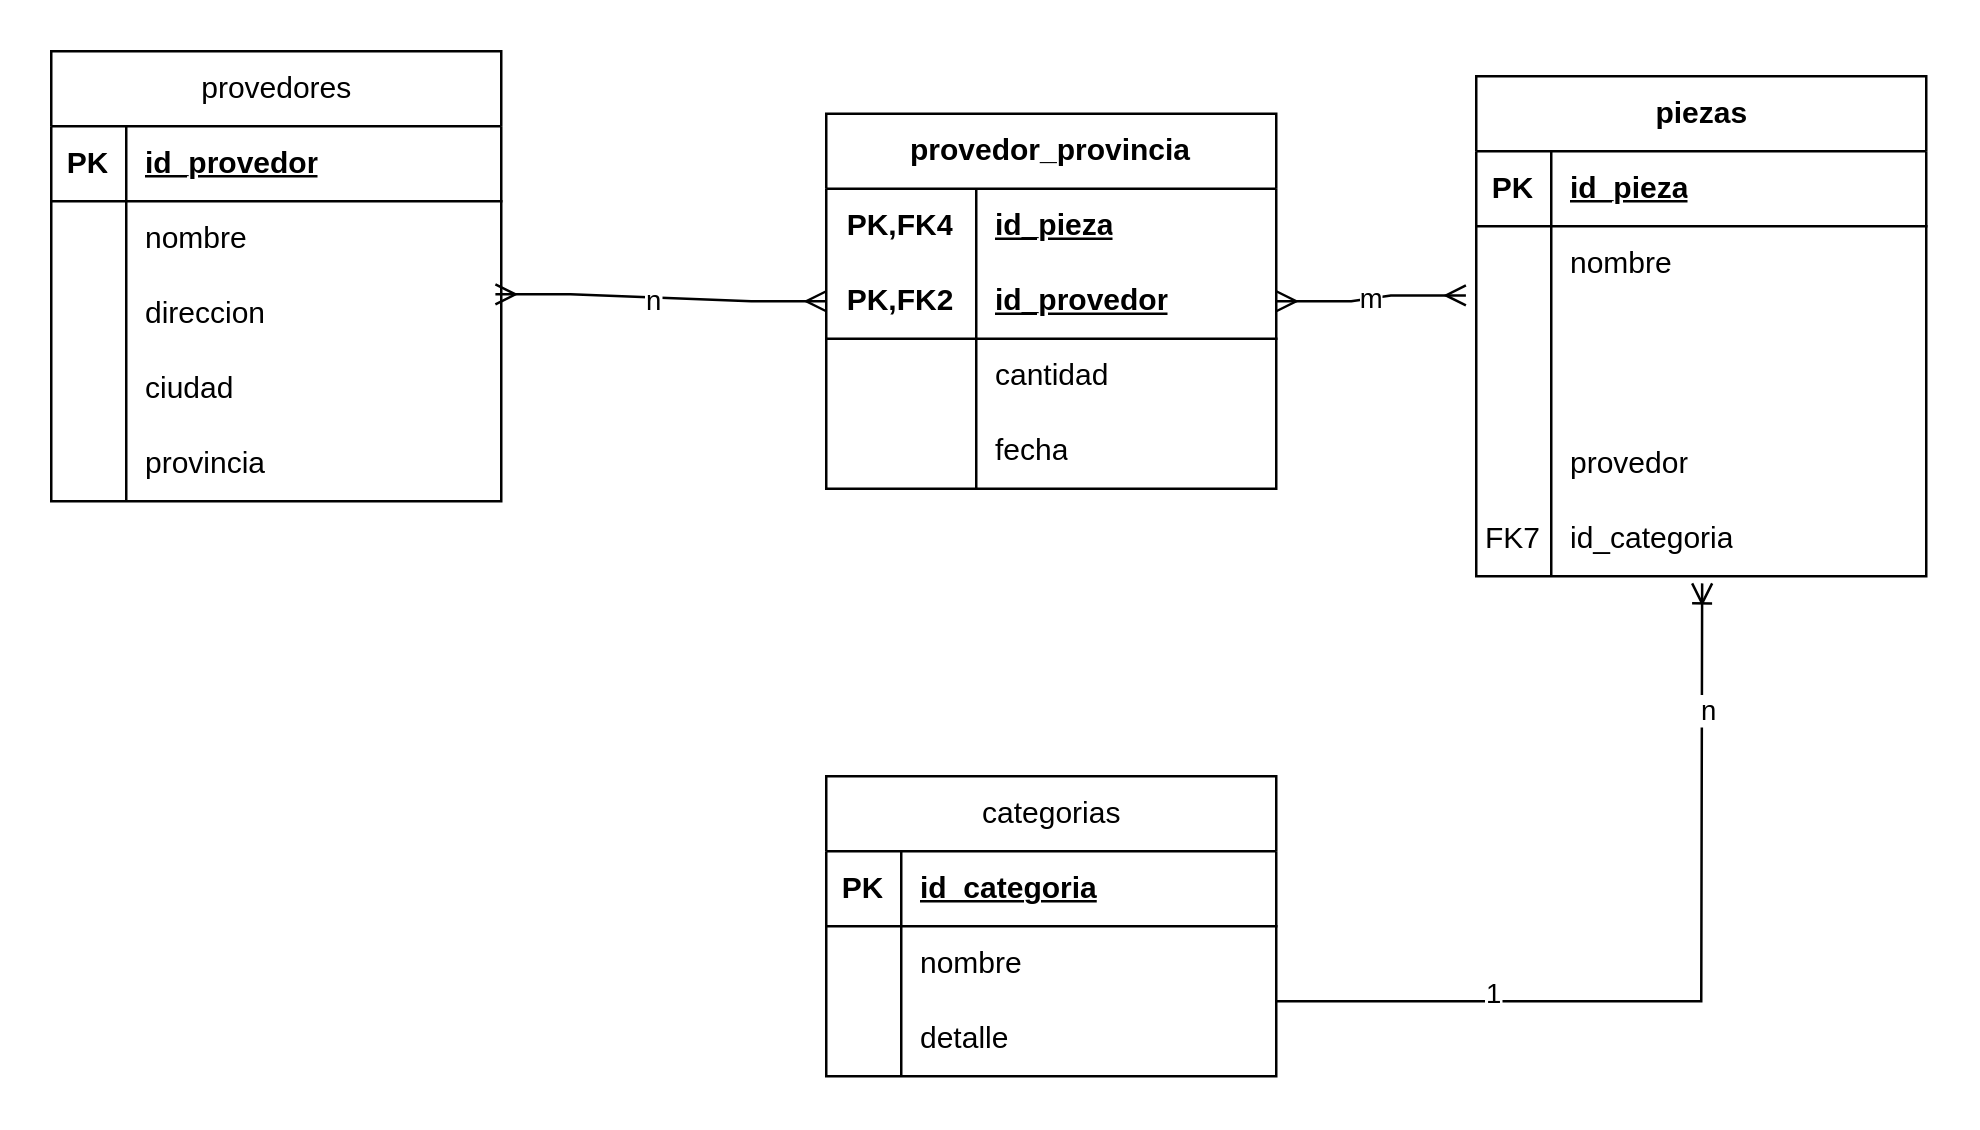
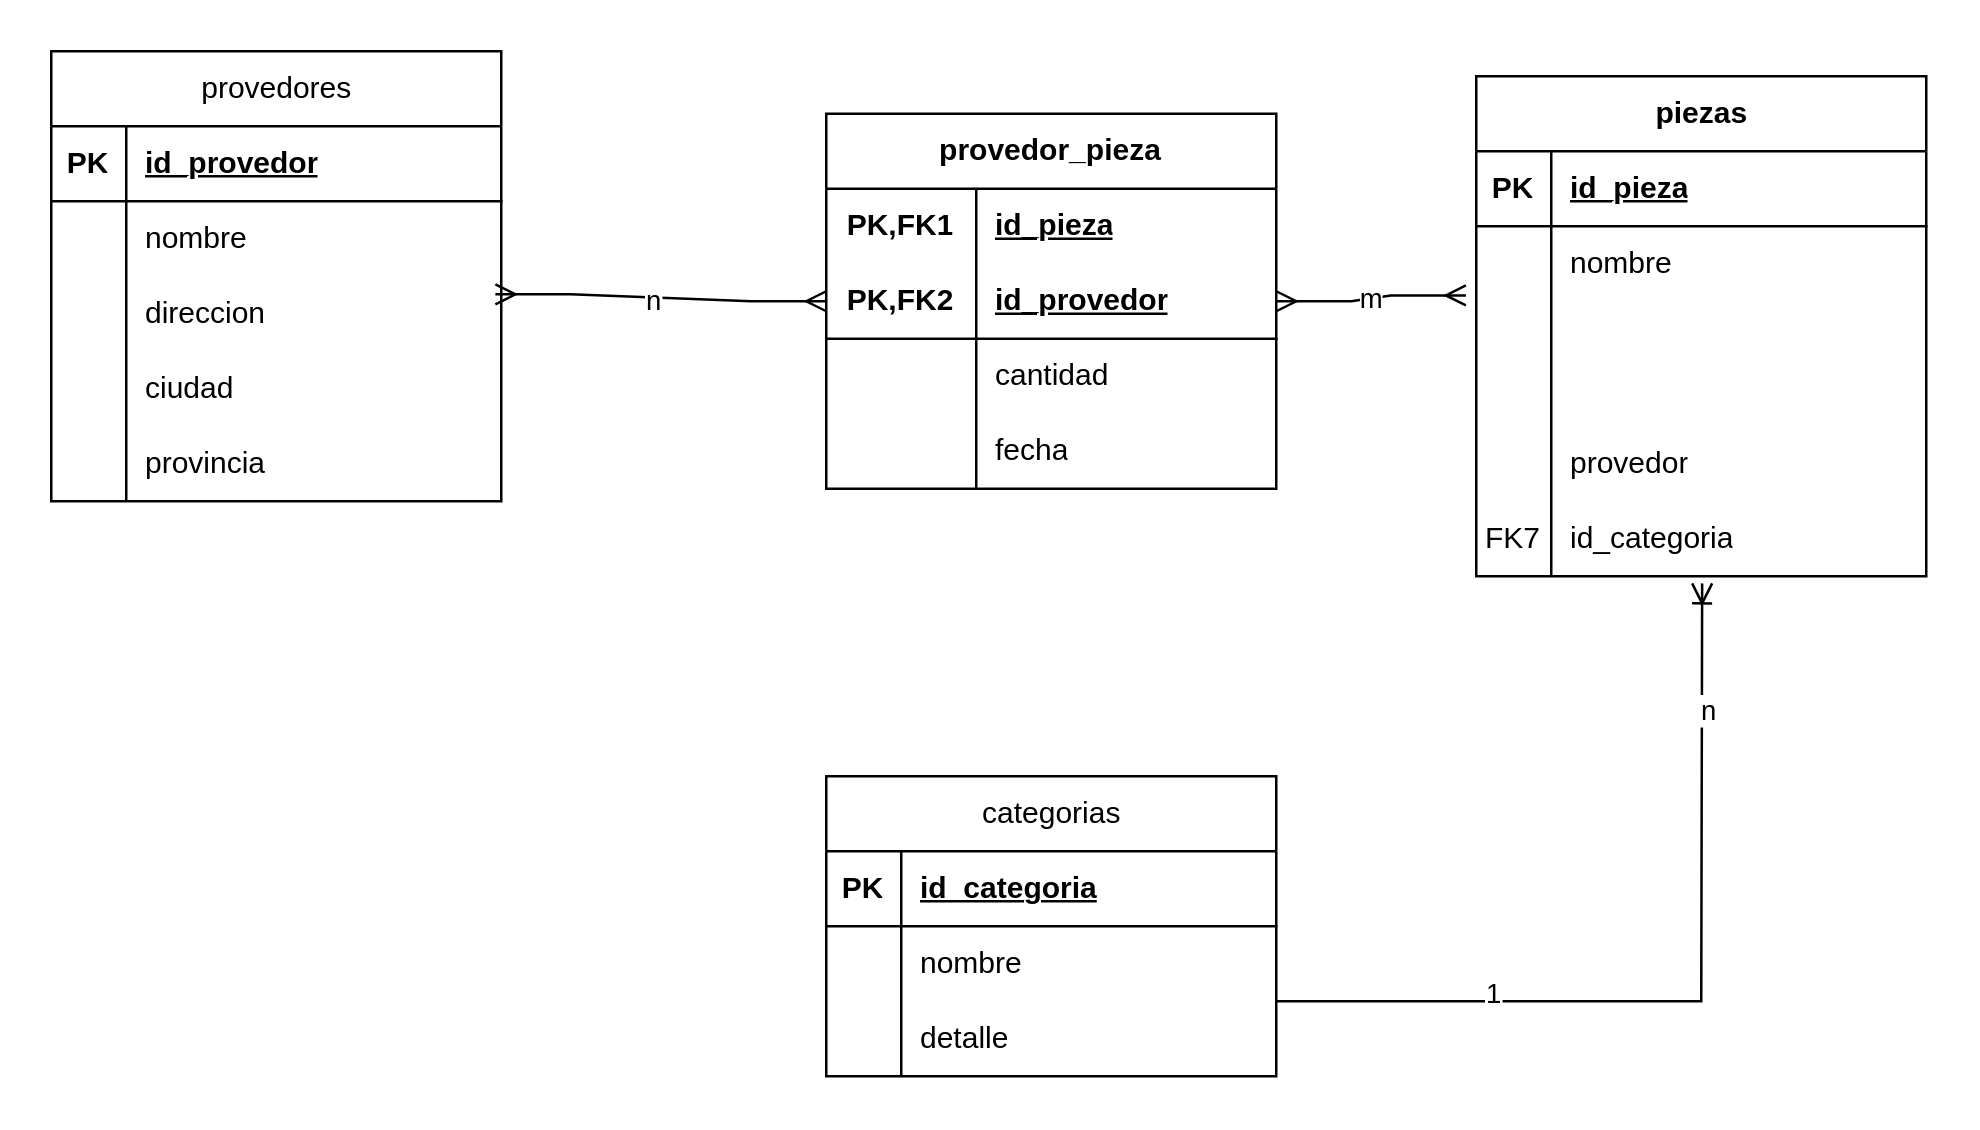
(1051, 151) -> (1051, 151)
(901, 226) -> (901, 226)
